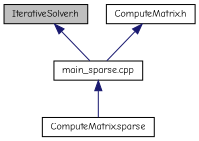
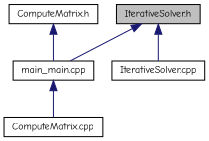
(98, 71) -> (53, 71)
none -> (158, 71)
(98, 127) -> (53, 127)
